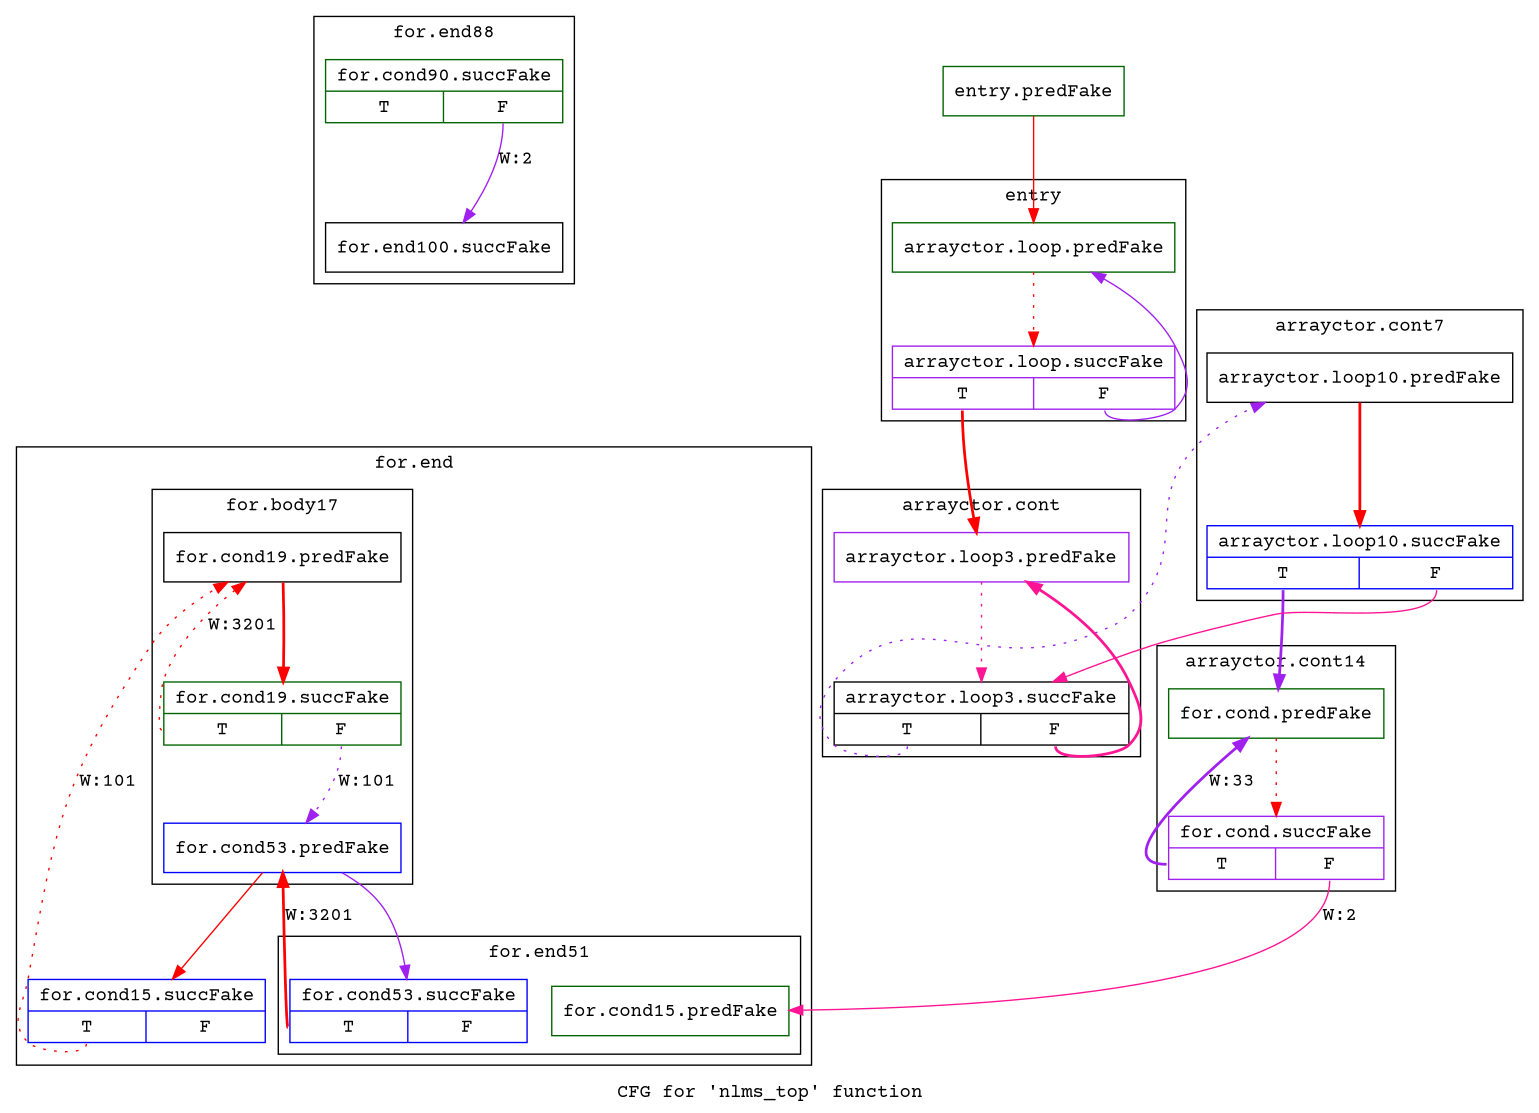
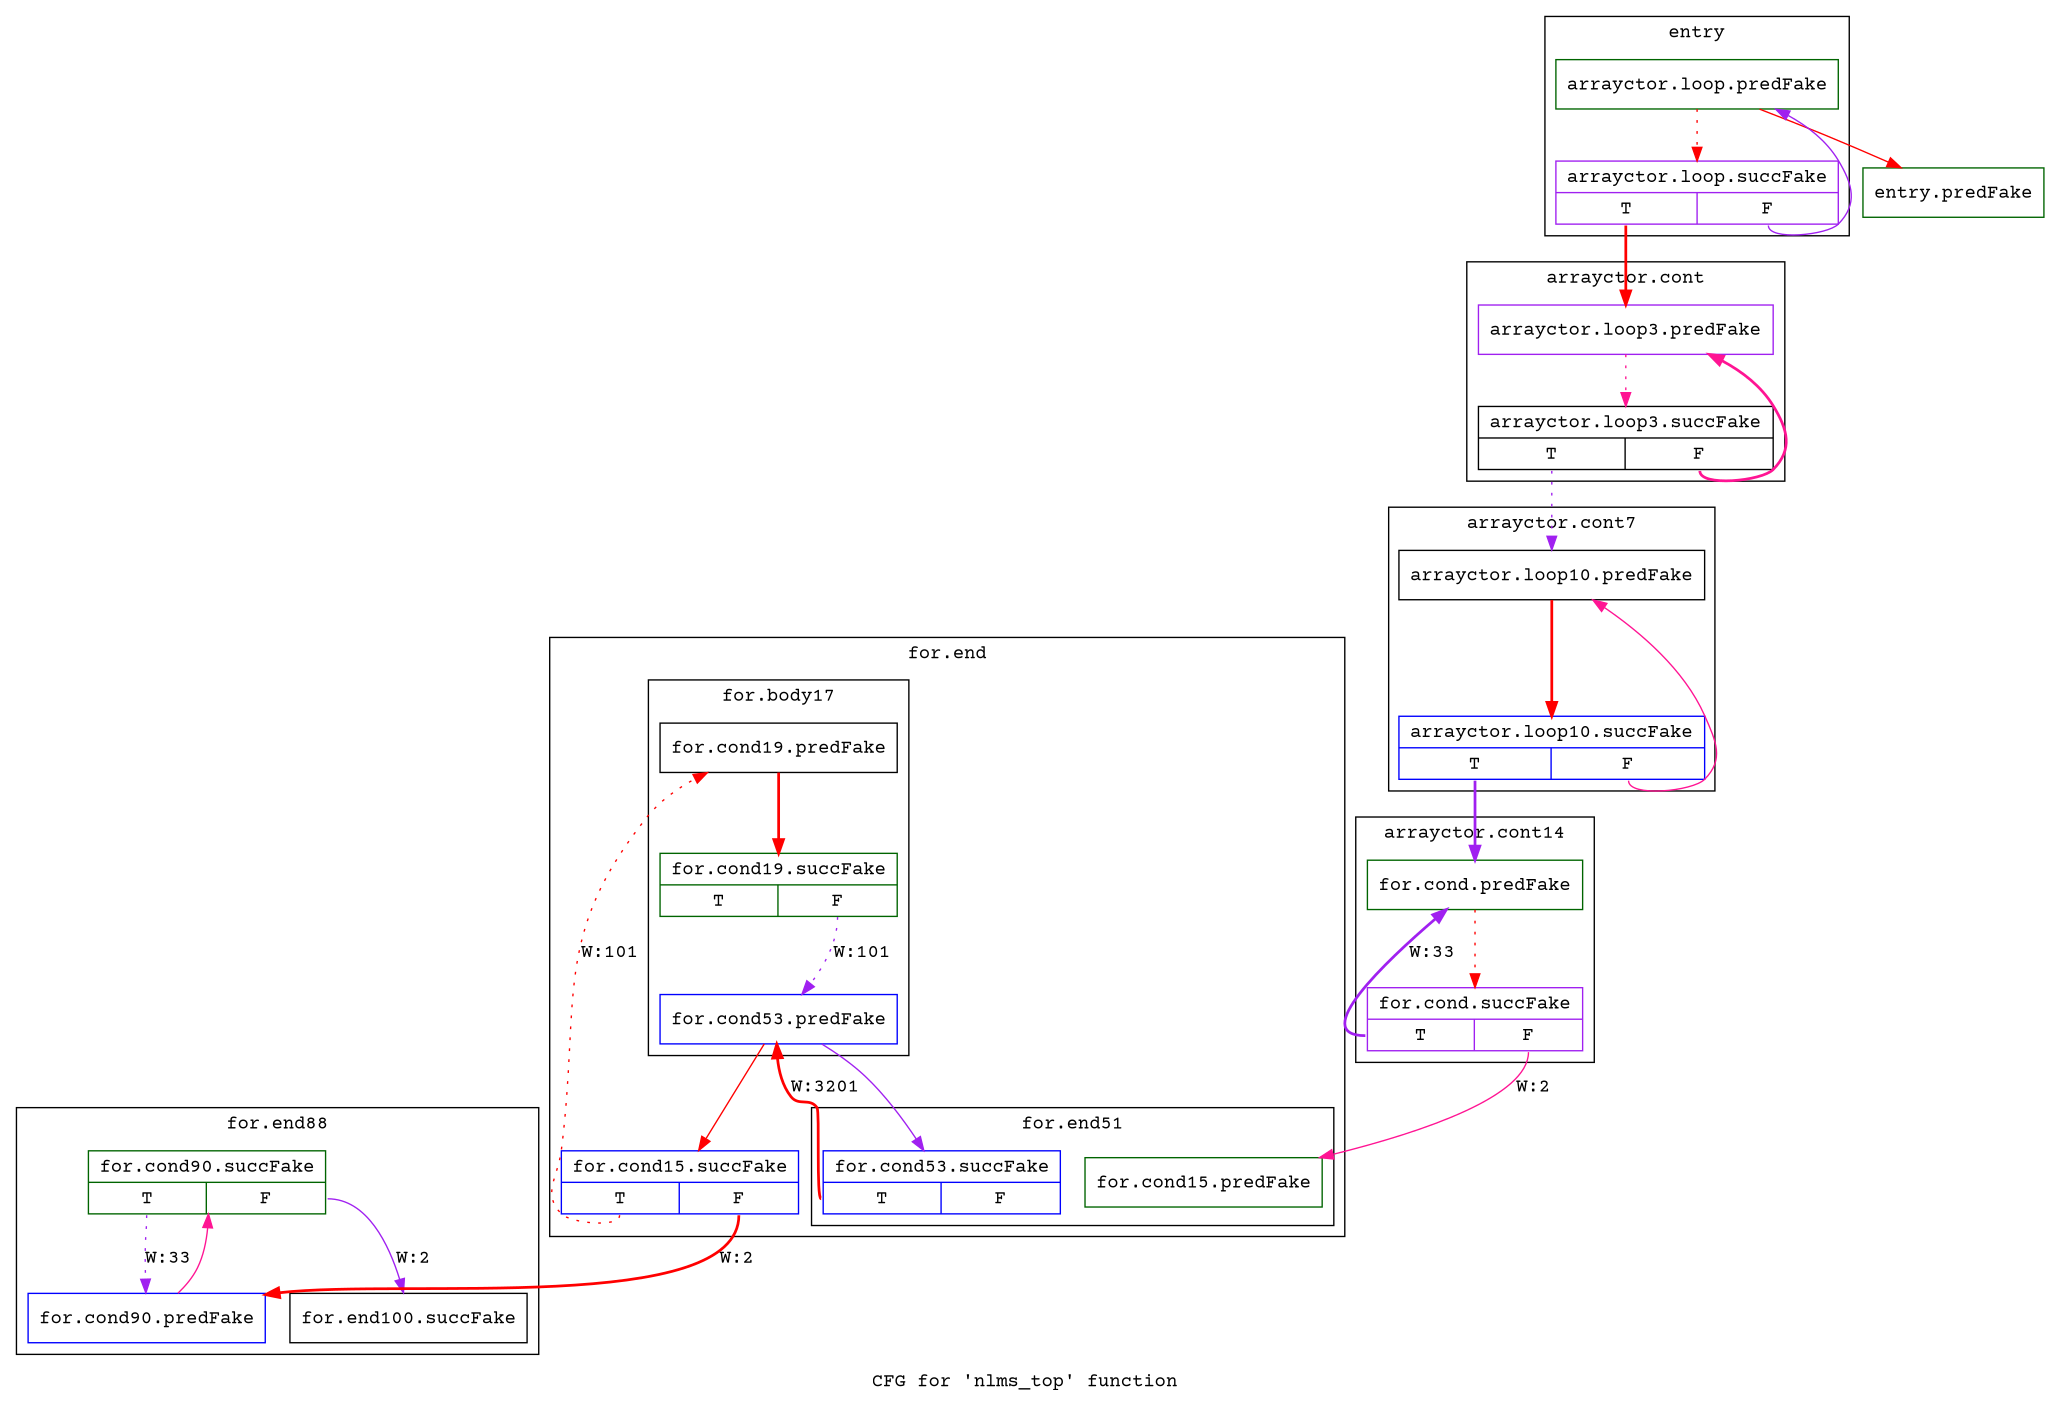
(1034, 162) -> (1834, 139)
(1252, 620) -> (1705, 717)
(178, 651) -> none
none -> (147, 1318)
